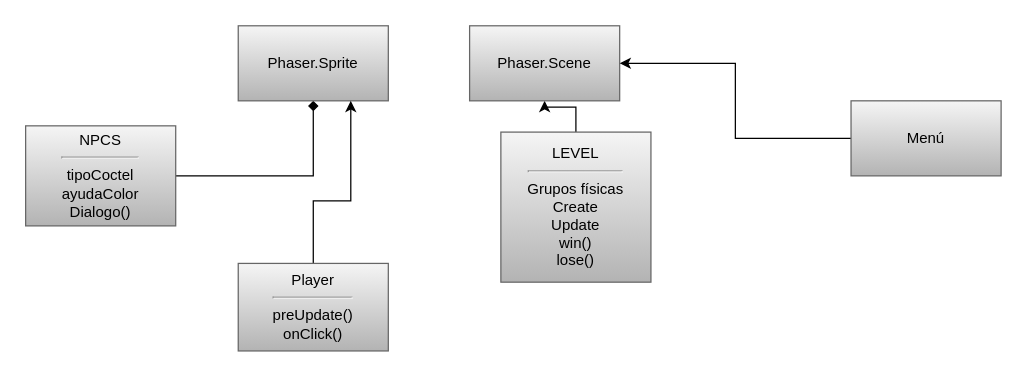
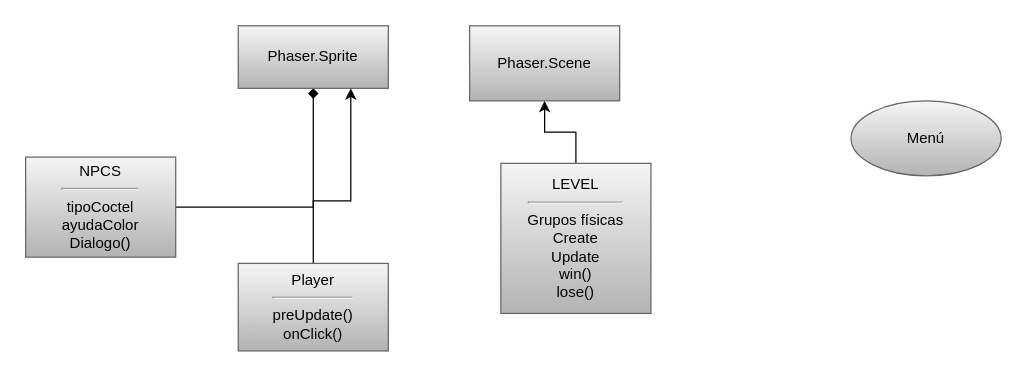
(313, 63) -> (313, 57)
(735, 105) -> none
(926, 138) -> (926, 138)
(101, 176) -> (101, 207)
(576, 207) -> (576, 238)
